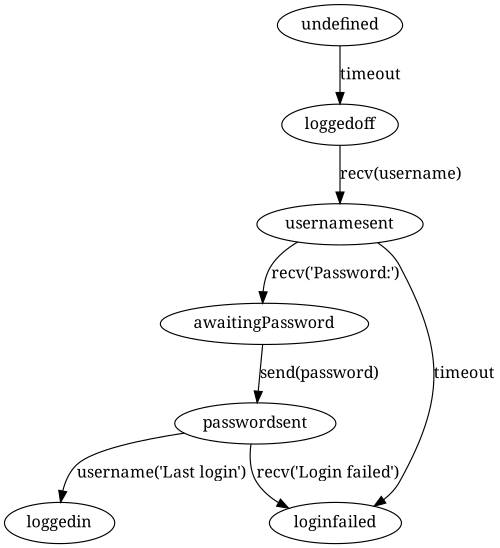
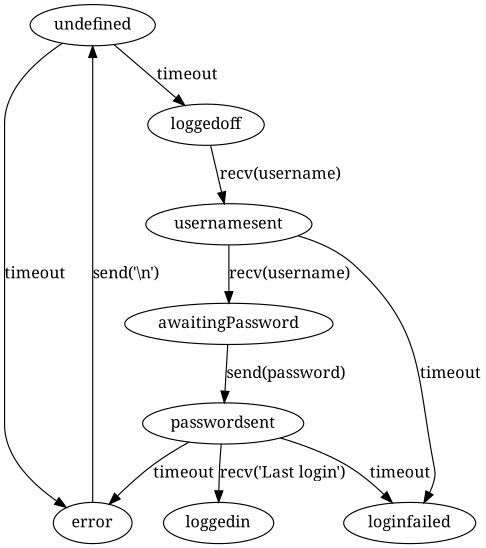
(335, 274) -> (290, 274)
(161, 473) -> (283, 473)
(328, 473) -> (401, 473)
none -> (93, 523)
